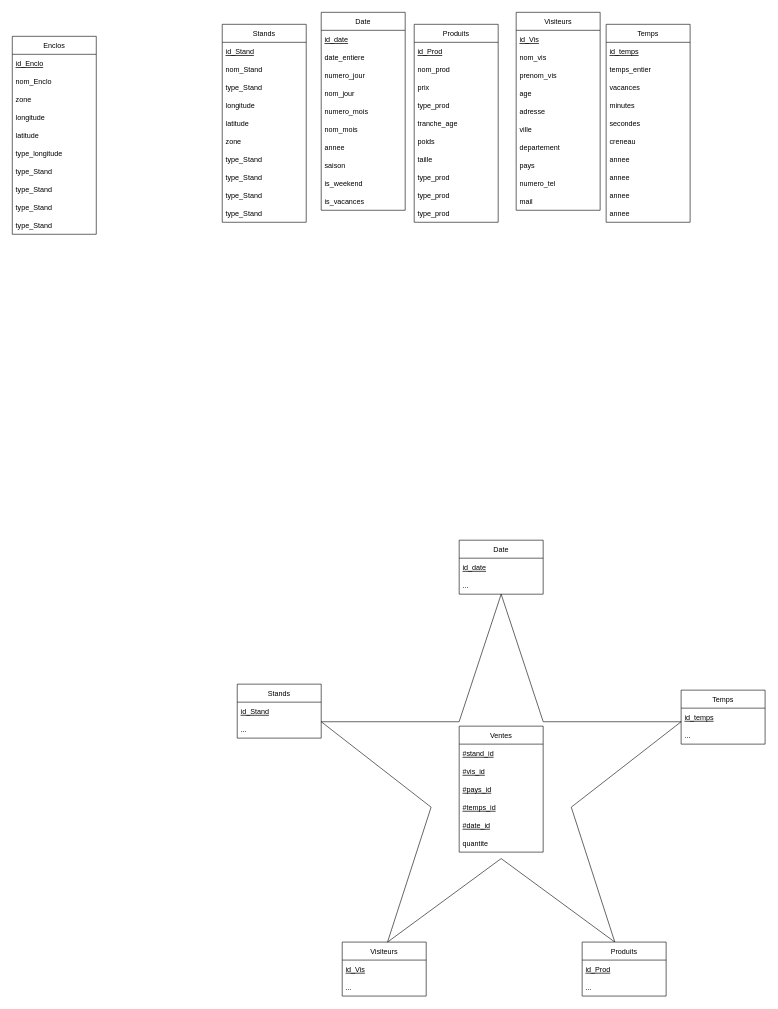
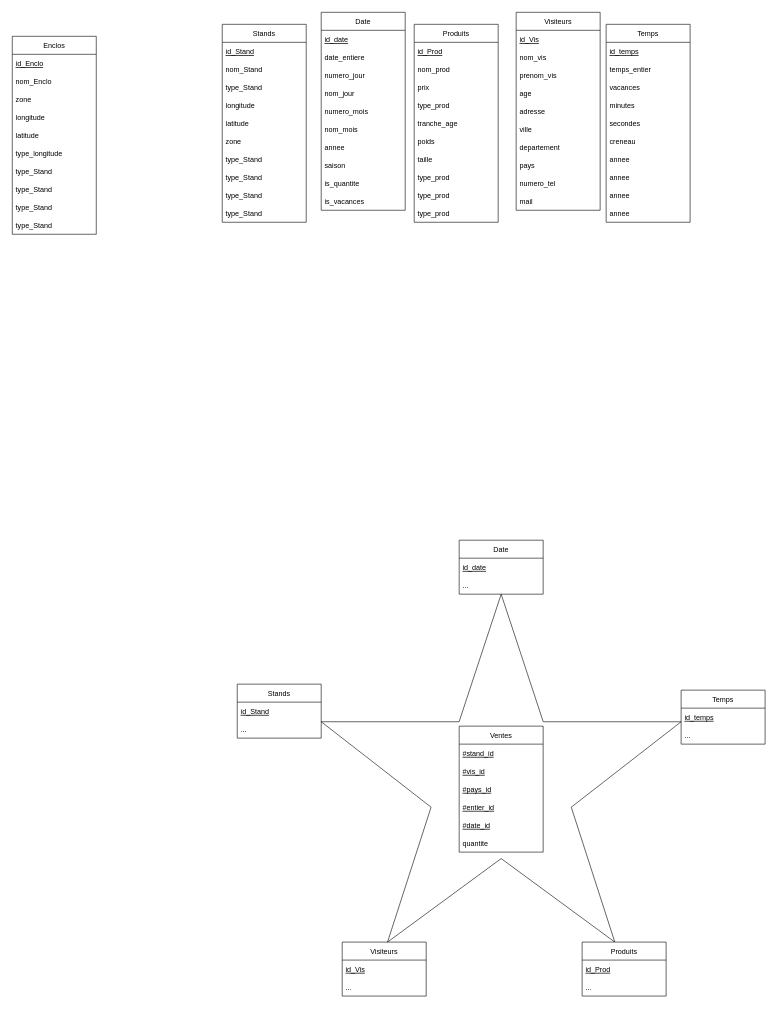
(344, 184) -> (345, 184)
(480, 808) -> (481, 808)
